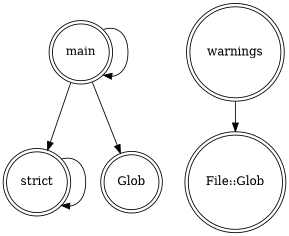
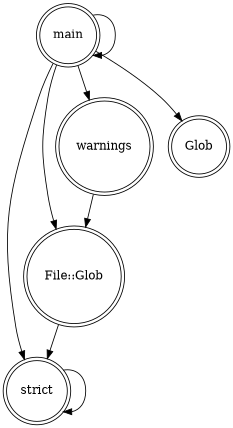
none -> (82, 79)
none -> (43, 143)
none -> (54, 338)
